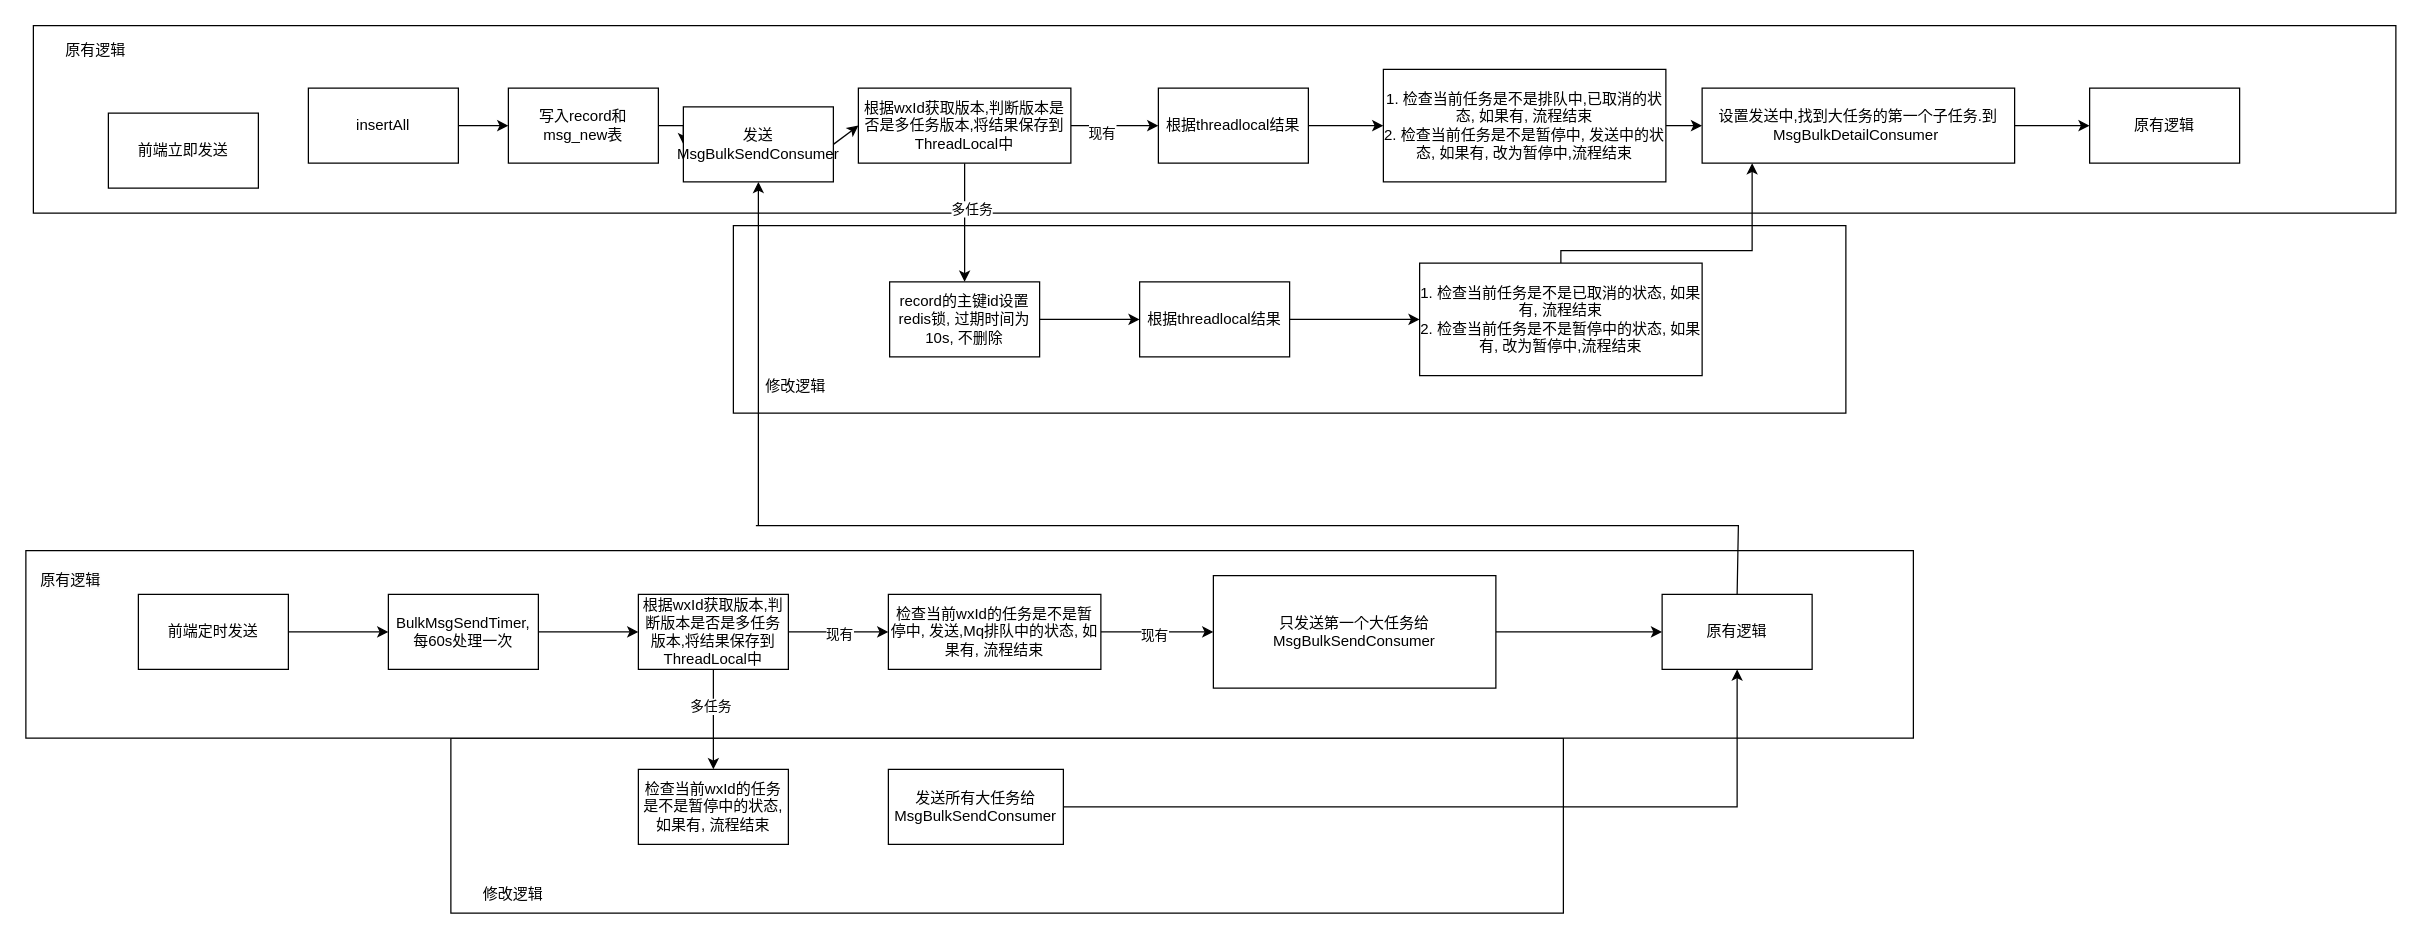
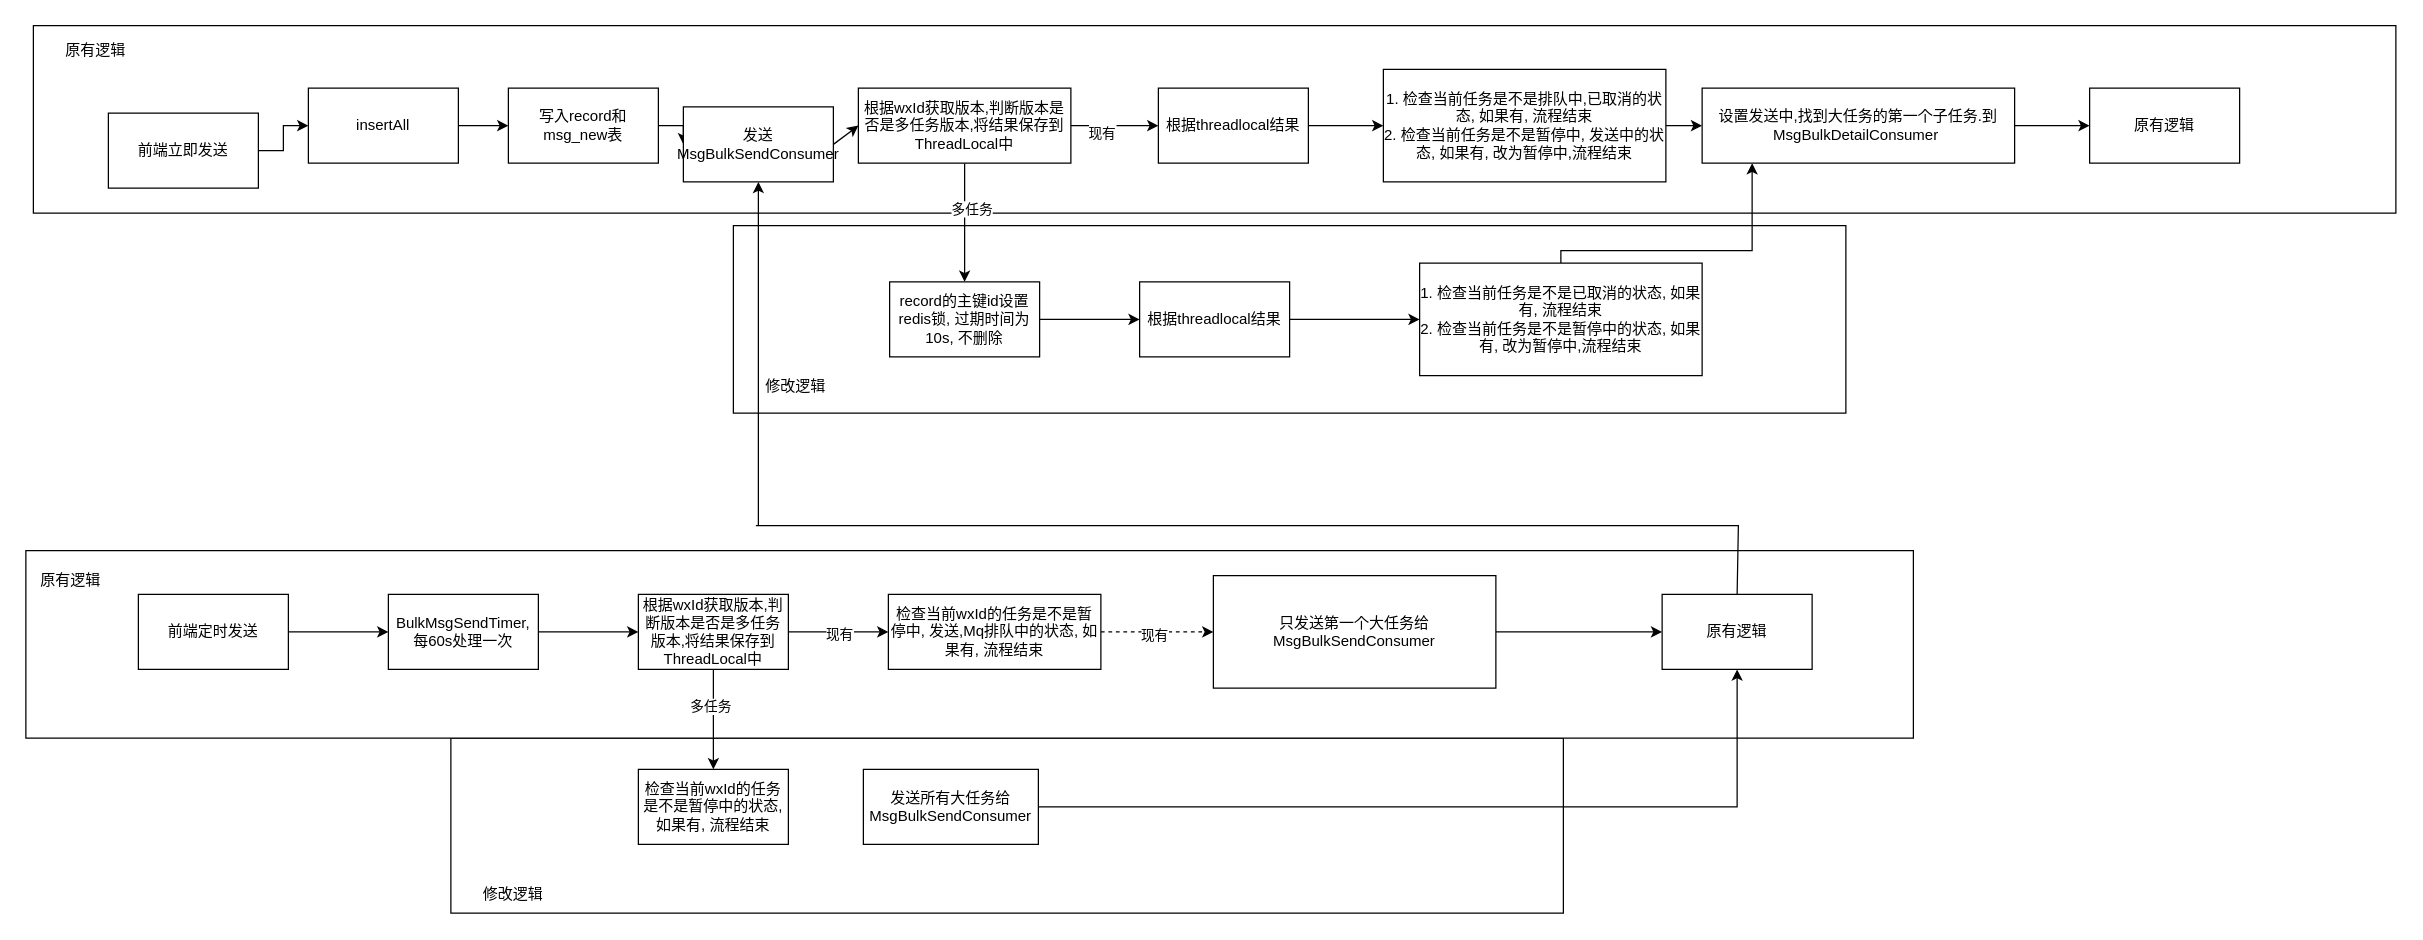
none -> (283, 143)
(1121, 632) -> (1121, 632)
(976, 807) -> (951, 807)
